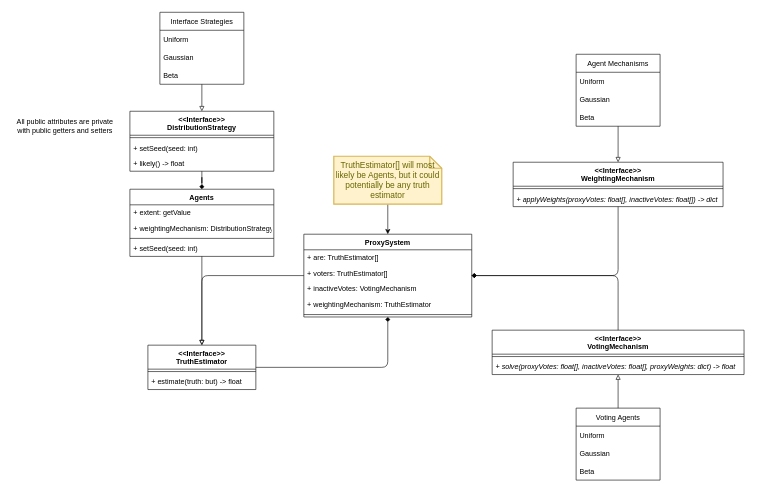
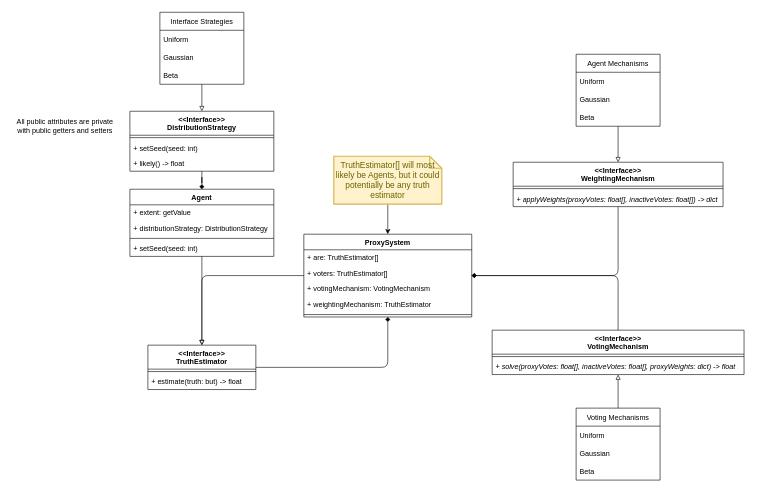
(202, 197) -> (202, 197)
(209, 229) -> (213, 229)
(365, 289) -> (369, 289)
(618, 418) -> (618, 418)
